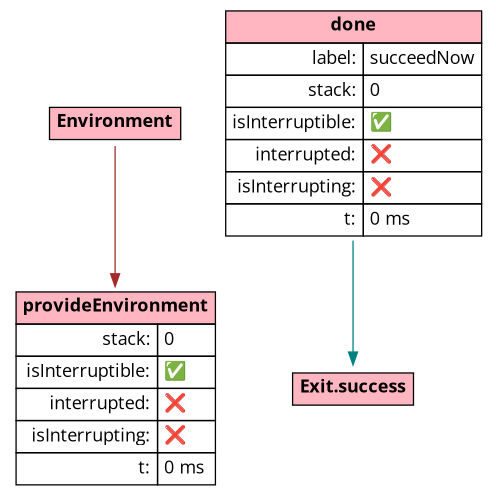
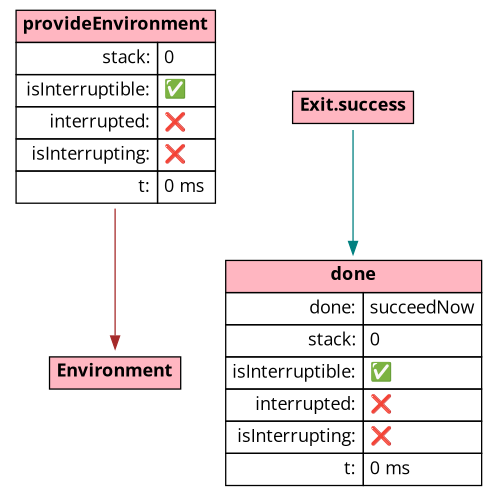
(334, 59) -> (333, 308)
(115, 210) -> (115, 272)
(353, 296) -> (353, 186)
